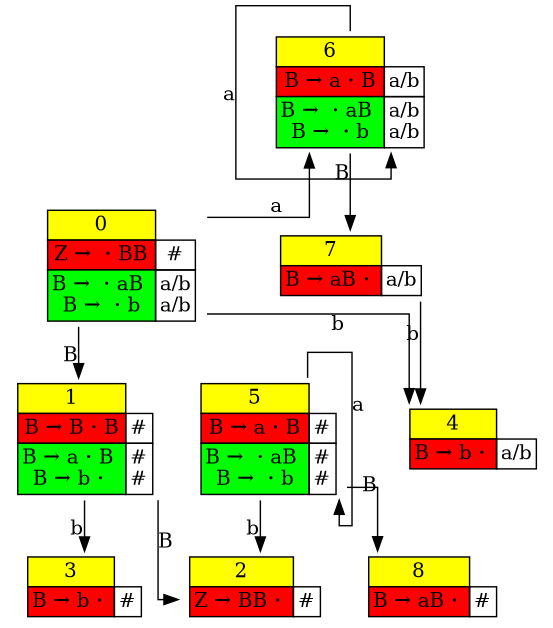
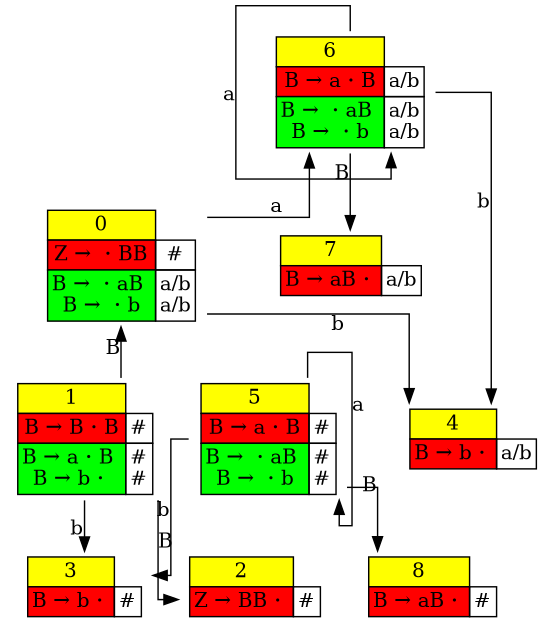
(79, 345) -> (121, 359)
(421, 345) -> (491, 213)
(260, 519) -> (171, 500)
